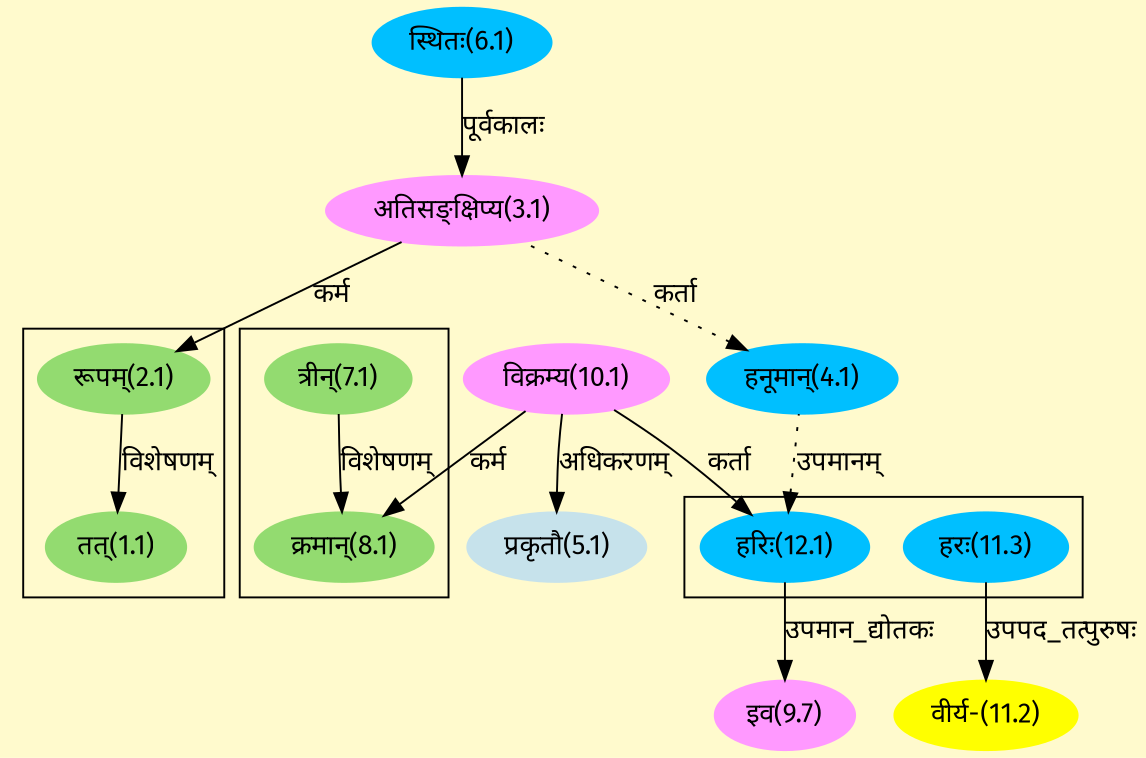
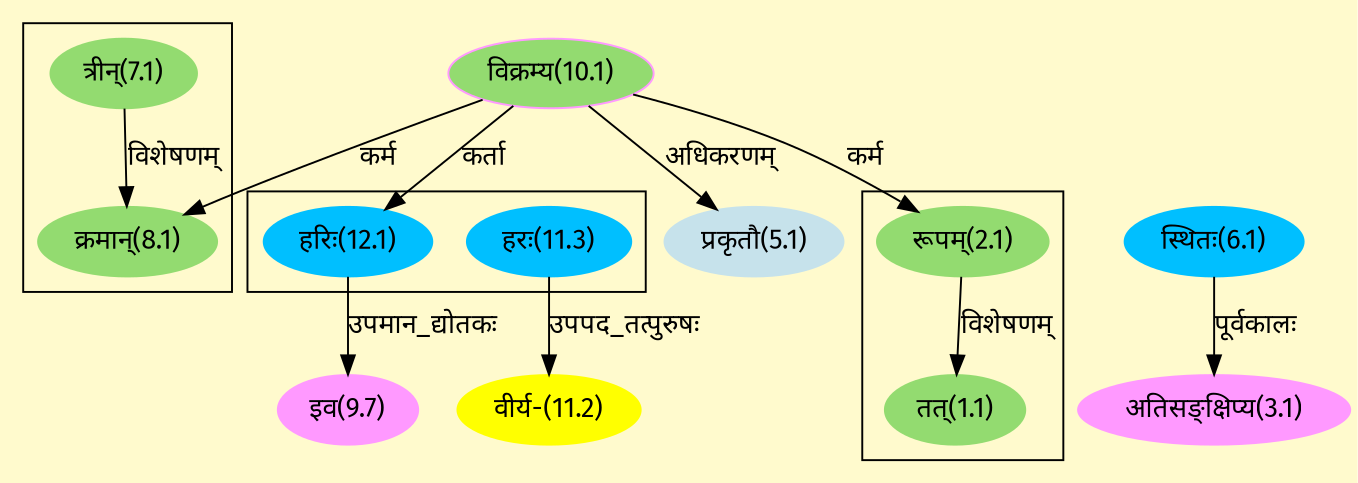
(298, 292) -> (771, 138)
(566, 379) -> (551, 73)
(802, 379) -> none
